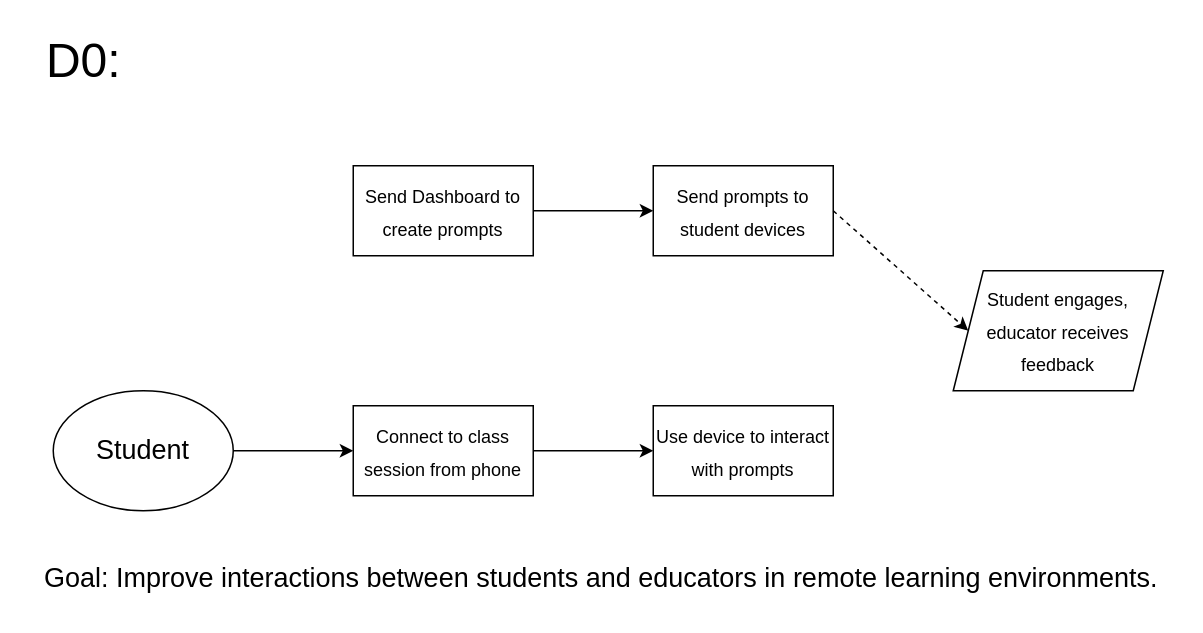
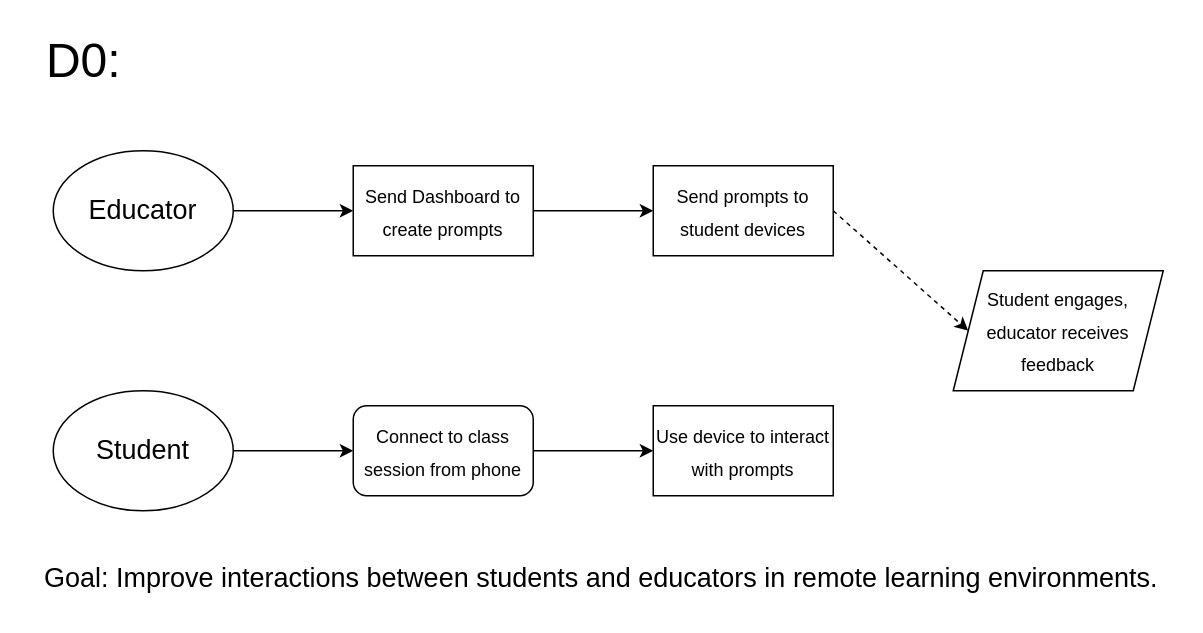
none -> (143, 211)
none -> (288, 211)
(443, 451) -> (443, 451)
